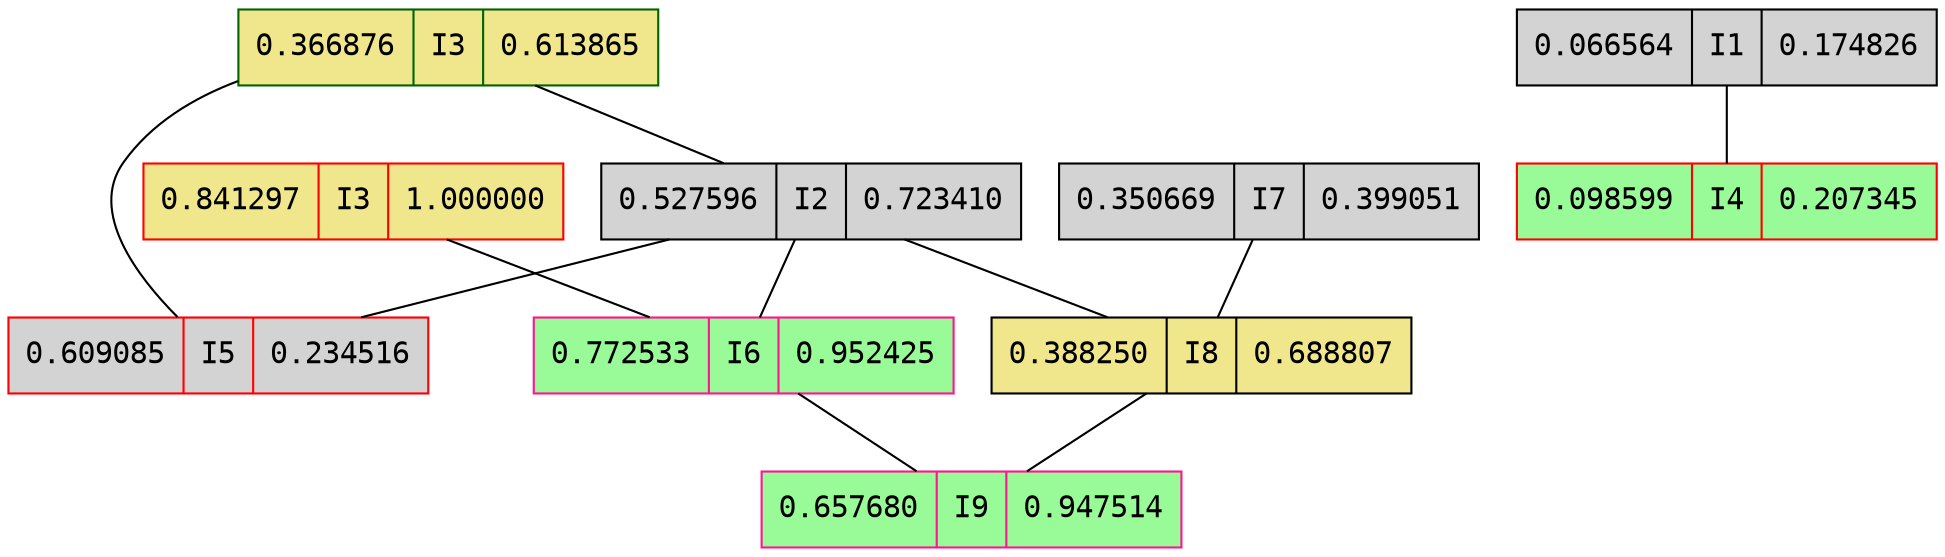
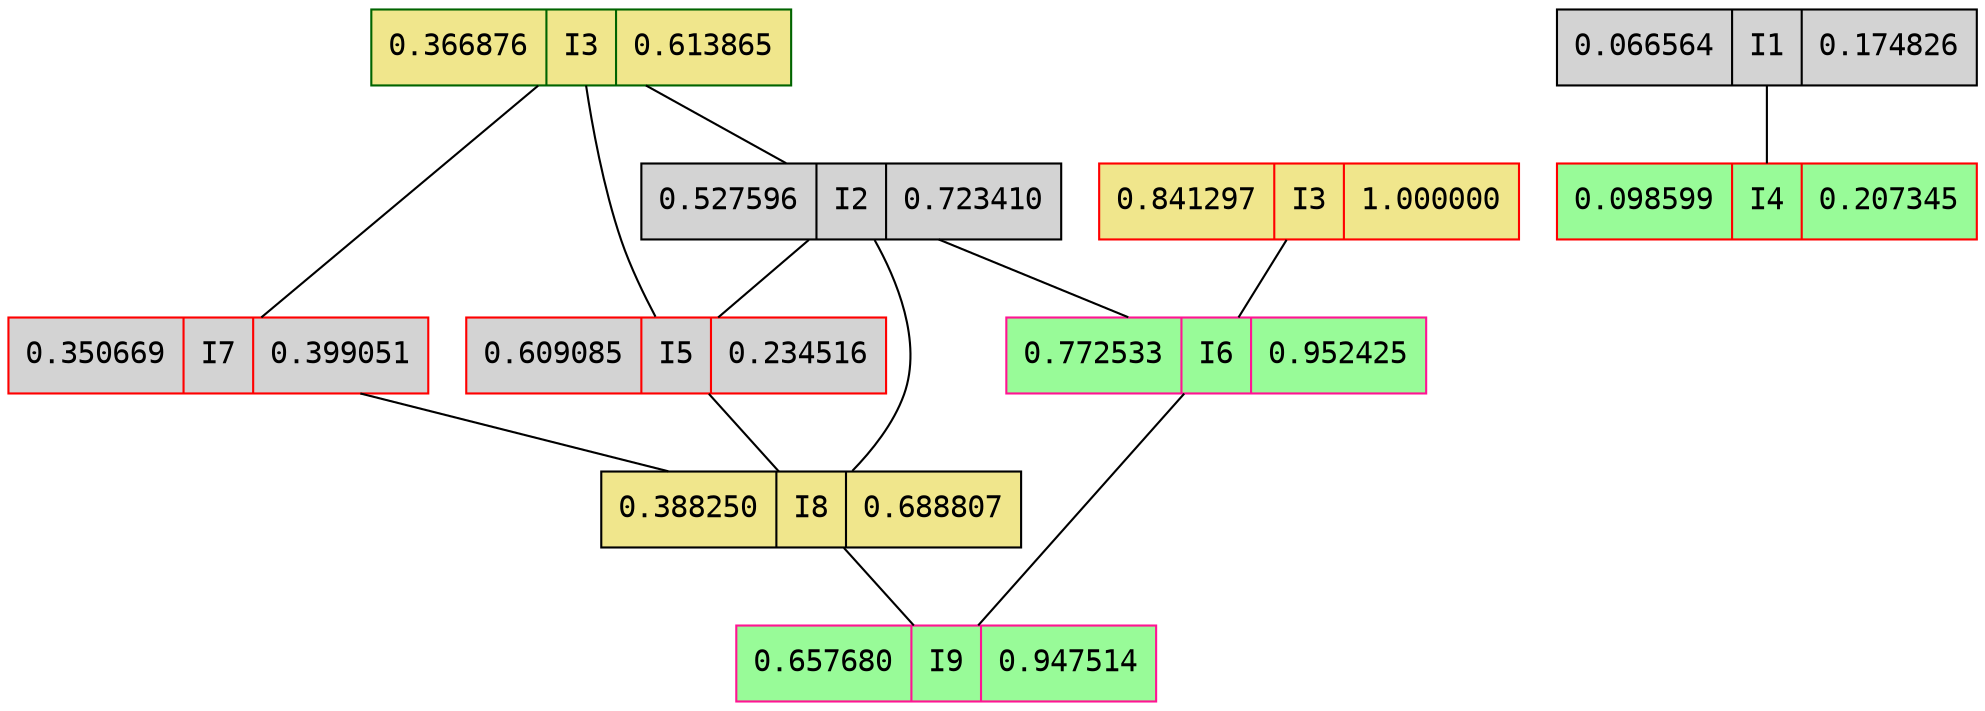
(1269, 201) -> (218, 355)
none -> (400, 202)
none -> (744, 433)
